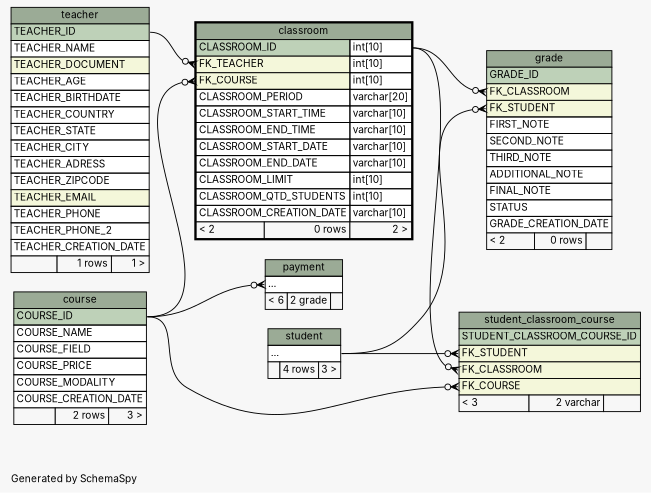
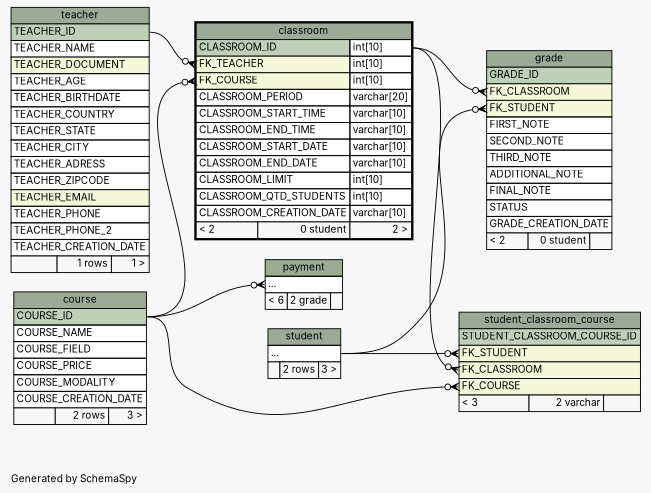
(331, 230) -> (324, 230)
(567, 241) -> (564, 241)
(299, 370) -> (299, 370)
